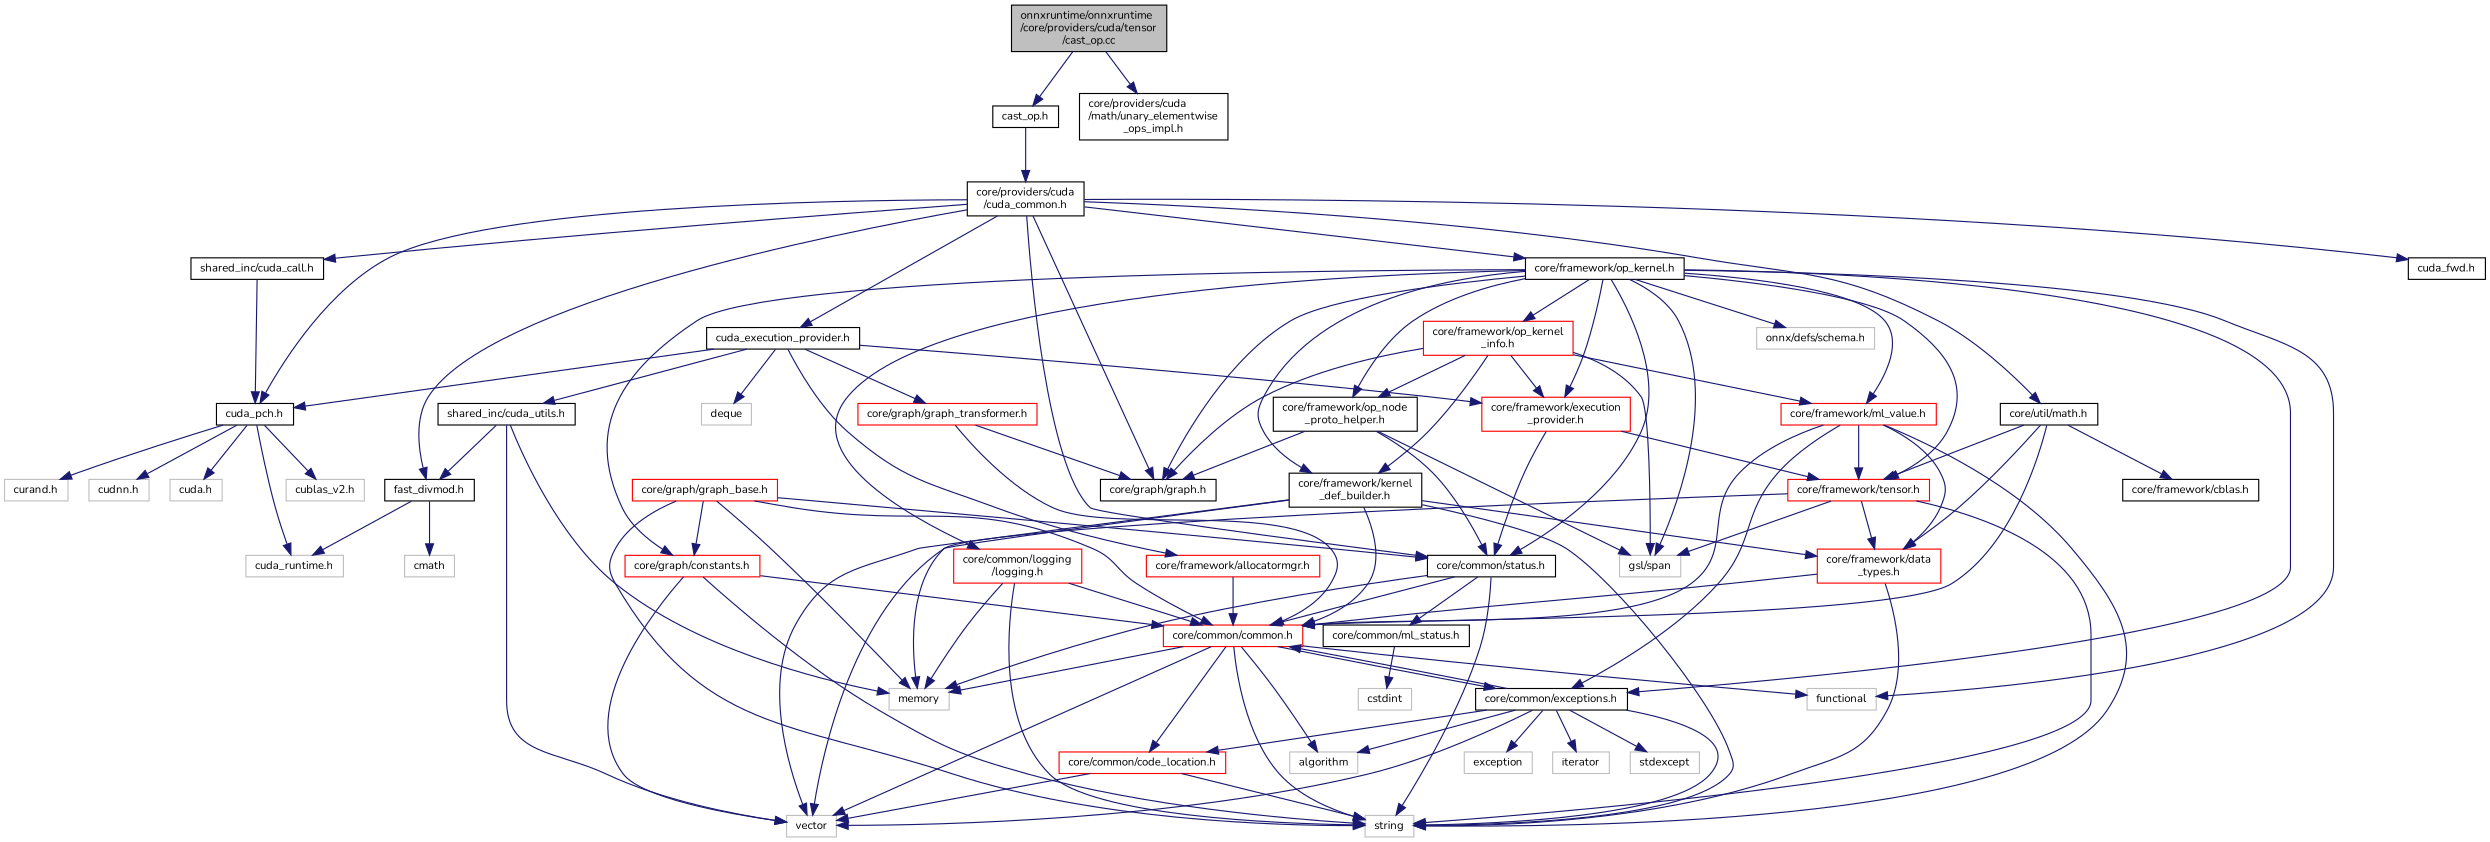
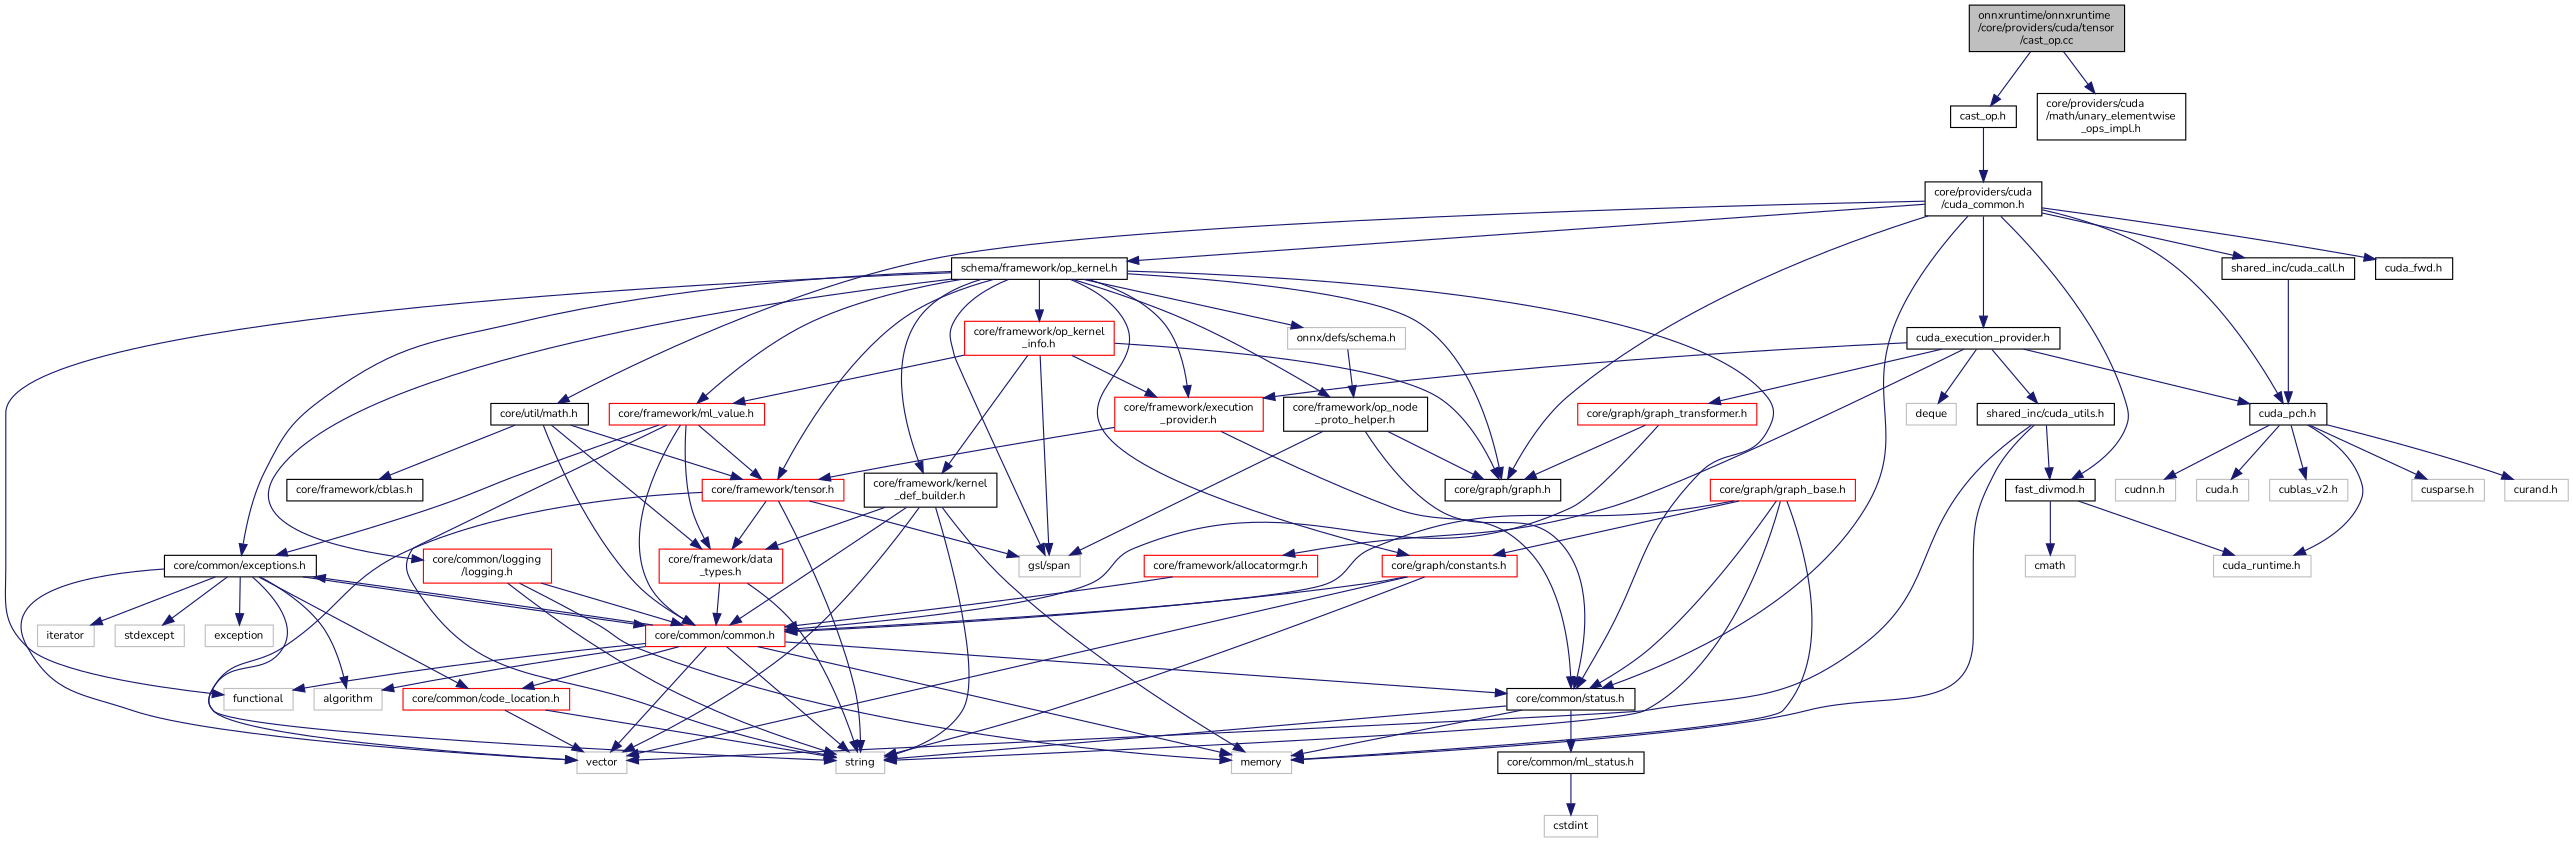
(1605, 269) -> (1039, 269)
(1427, 374) -> (1349, 362)
none -> (2448, 490)
(1368, 599) -> (1140, 667)
